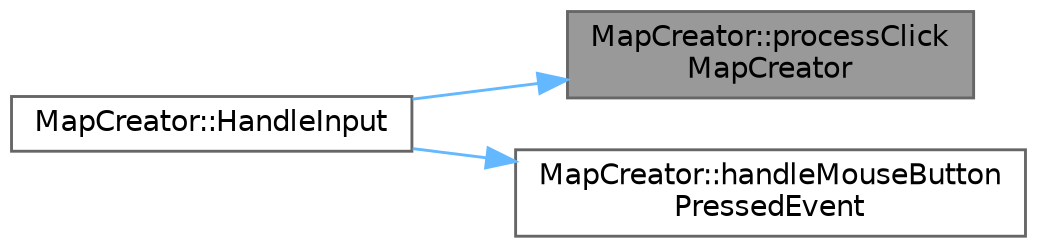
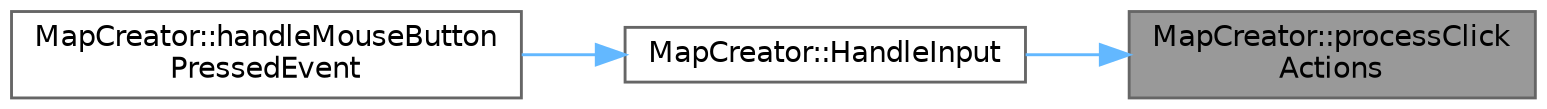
(771, 55) -> (1332, 55)
(449, 153) -> (559, 55)
